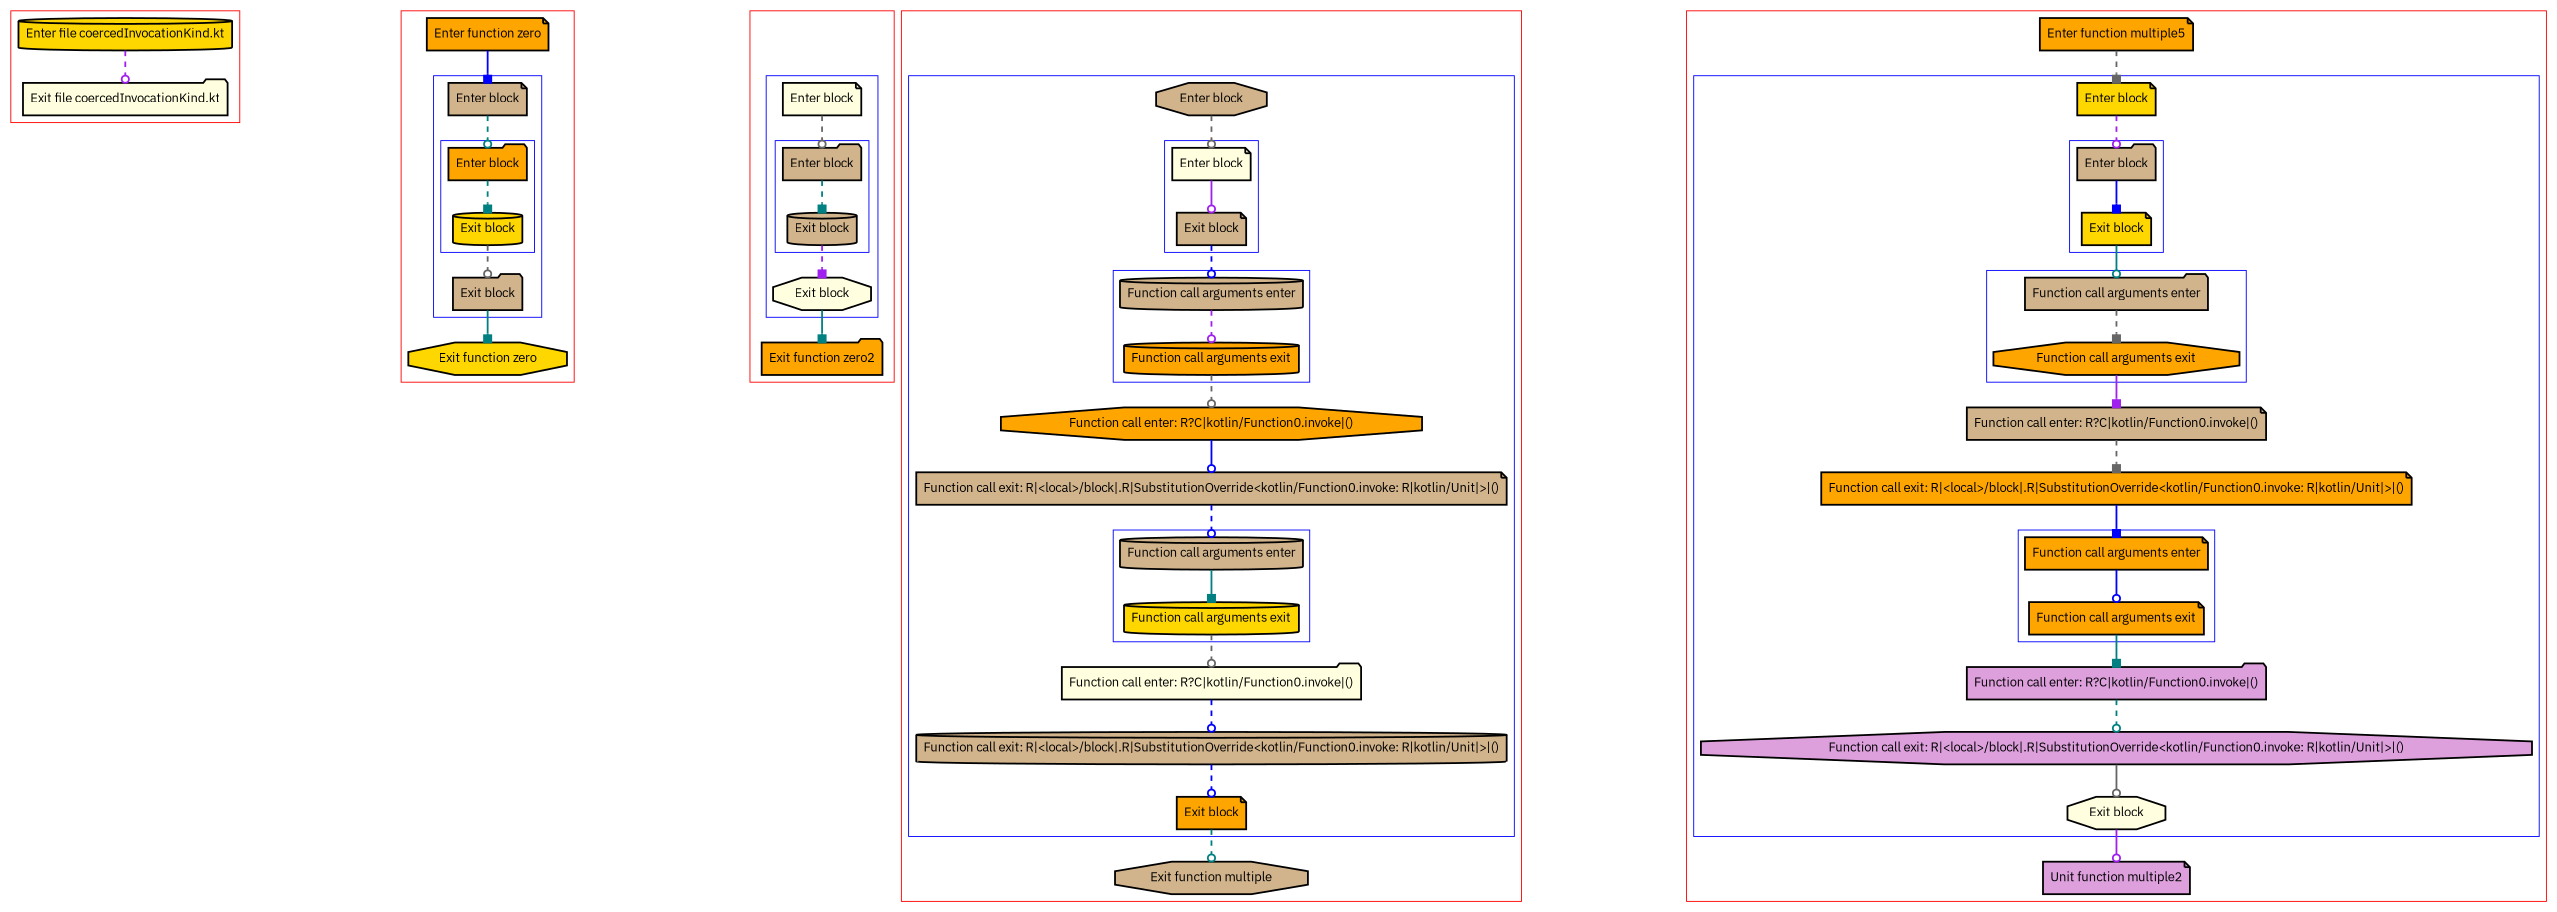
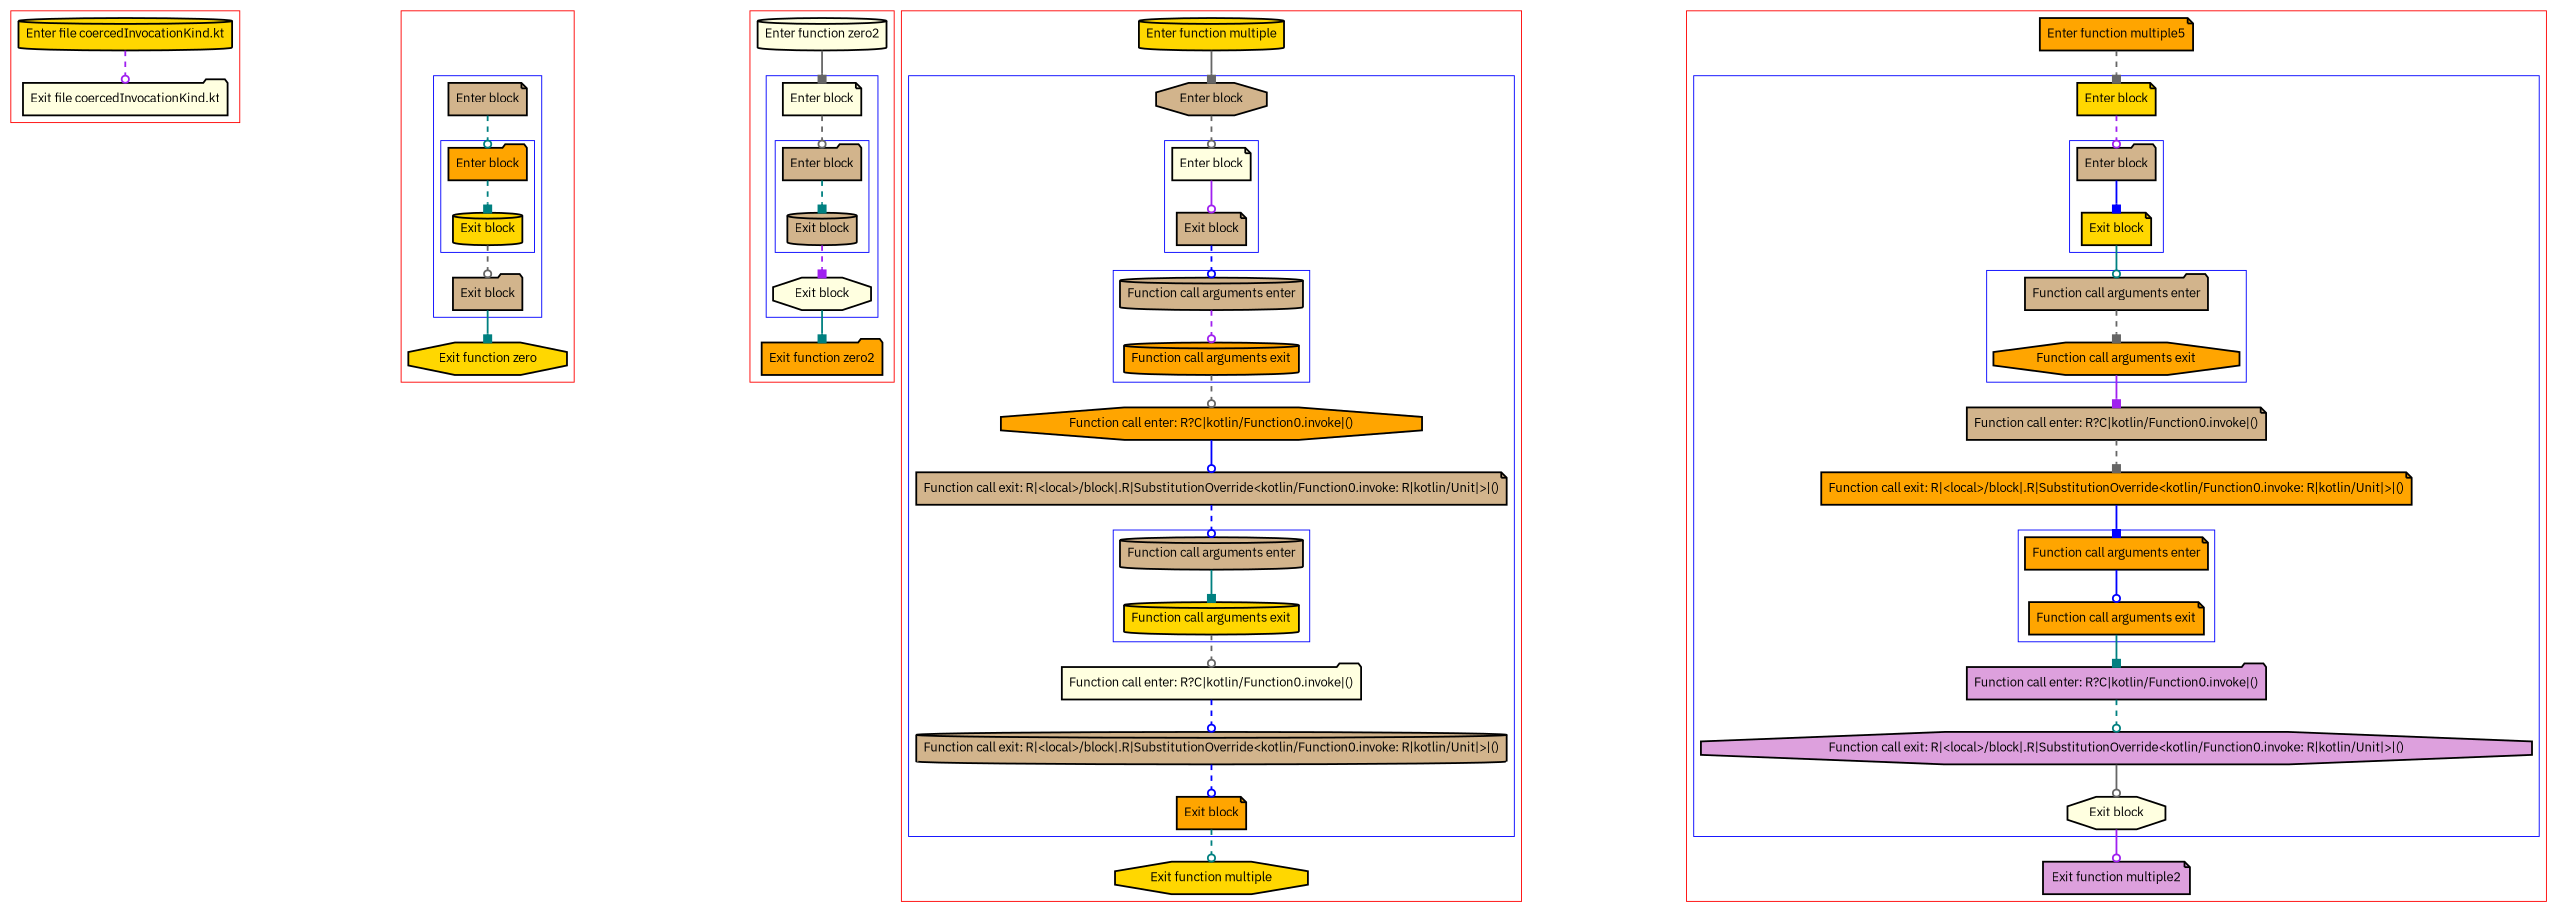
(488, 34) -> none
none -> (822, 34)
none -> (1211, 34)
(1211, 878) -> (1211, 878)
(2116, 878) -> (2116, 878)
